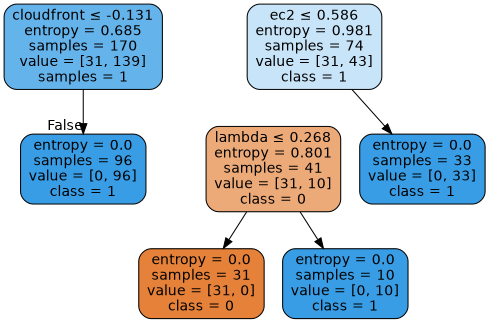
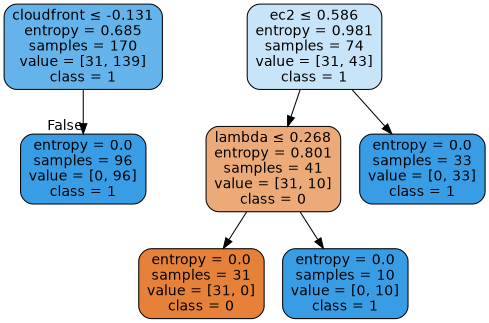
(83, 77) -> (83, 77)
none -> (296, 103)
